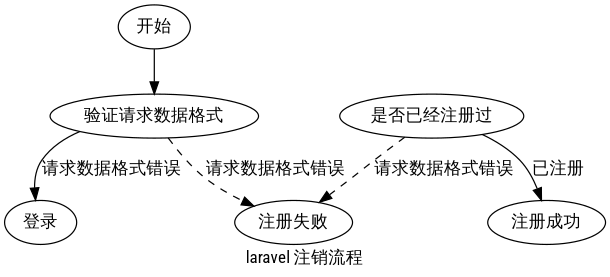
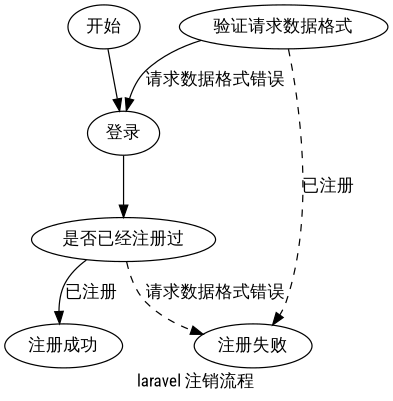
(154, 65) -> (113, 74)
(276, 169) -> (328, 186)
none -> (124, 180)
